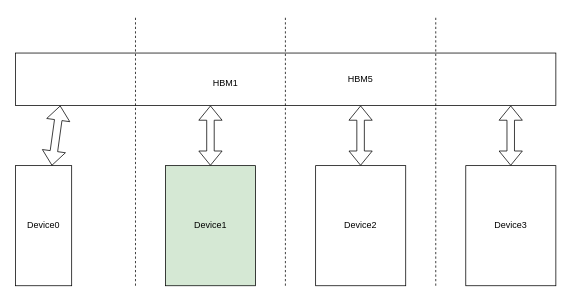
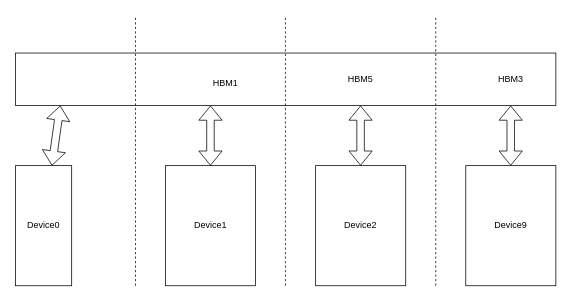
none -> (510, 79)
(210, 225) -> (210, 225)
(510, 225) -> (510, 225)
